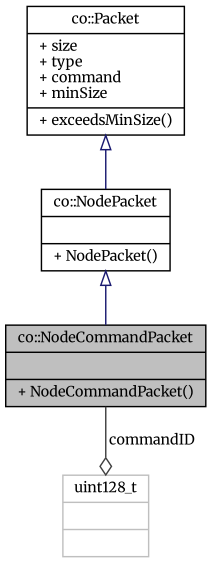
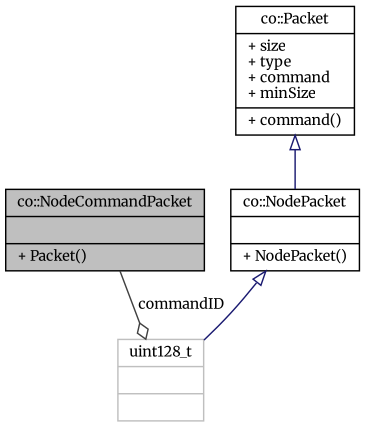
(106, 121) -> (295, 121)
(106, 305) -> (231, 312)
(106, 392) -> (52, 257)
